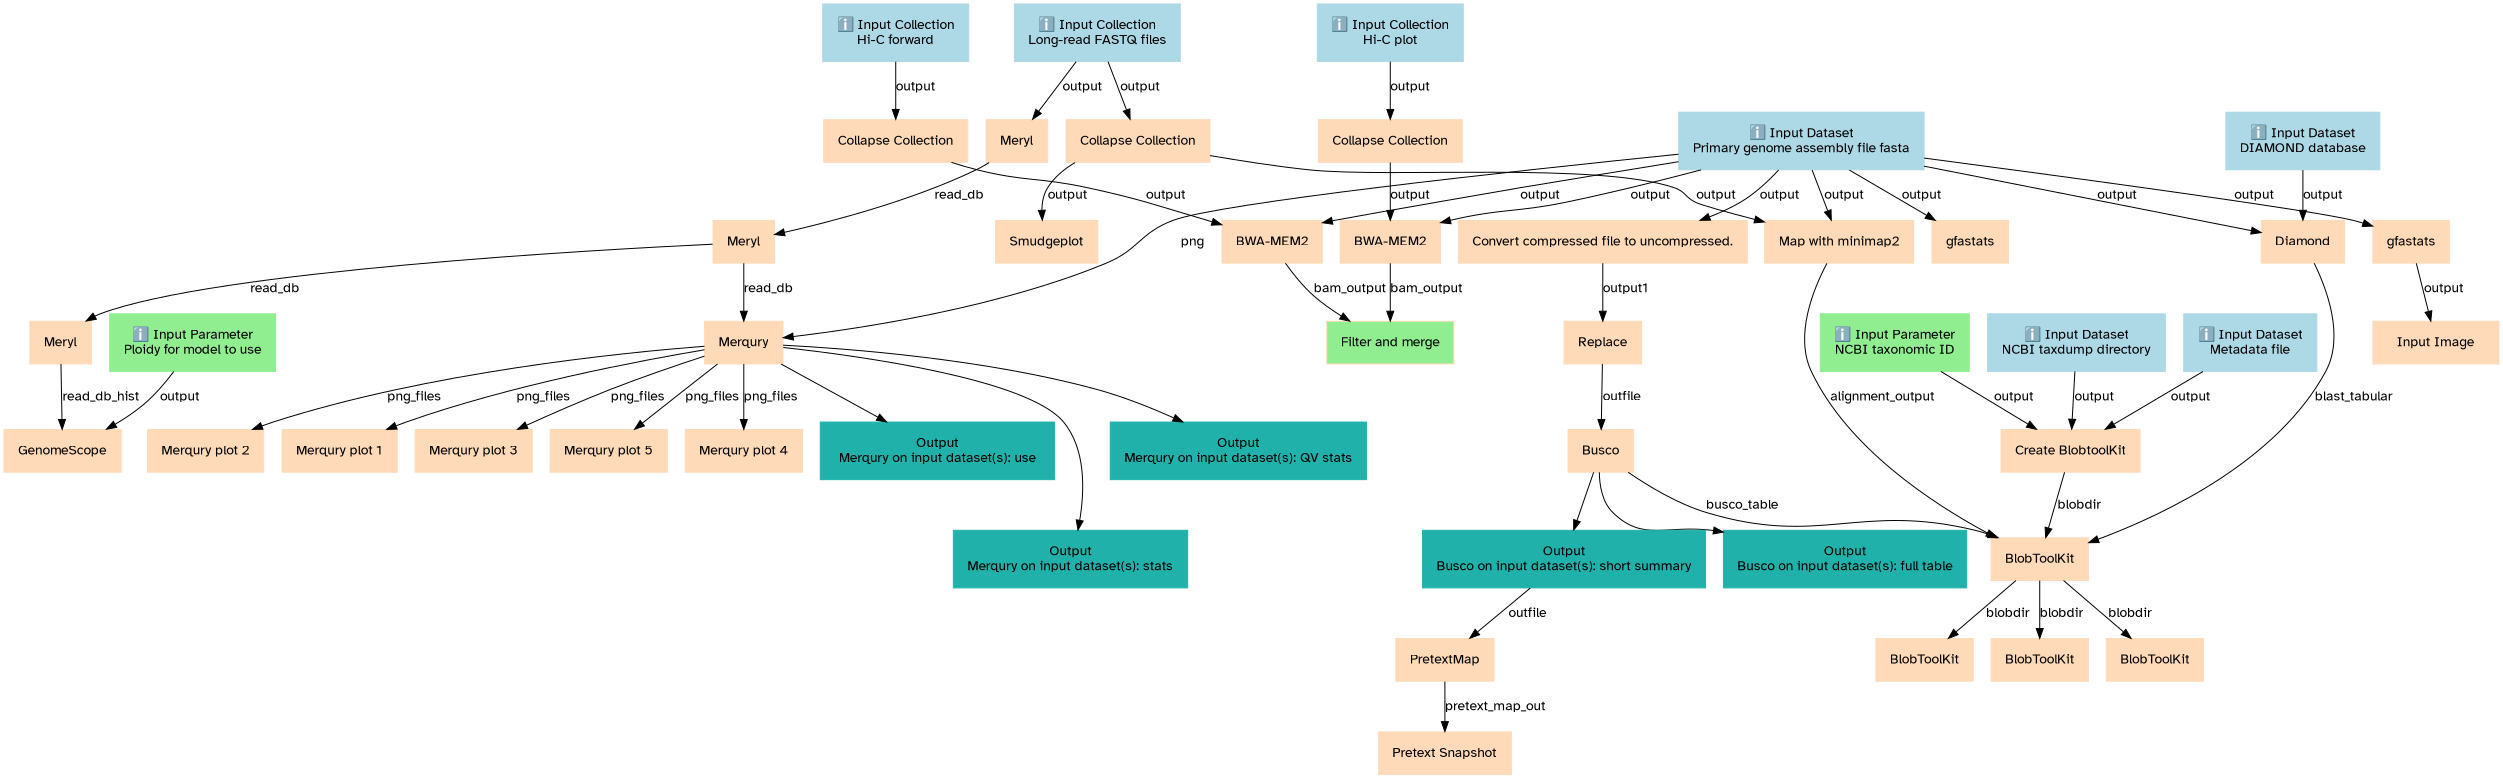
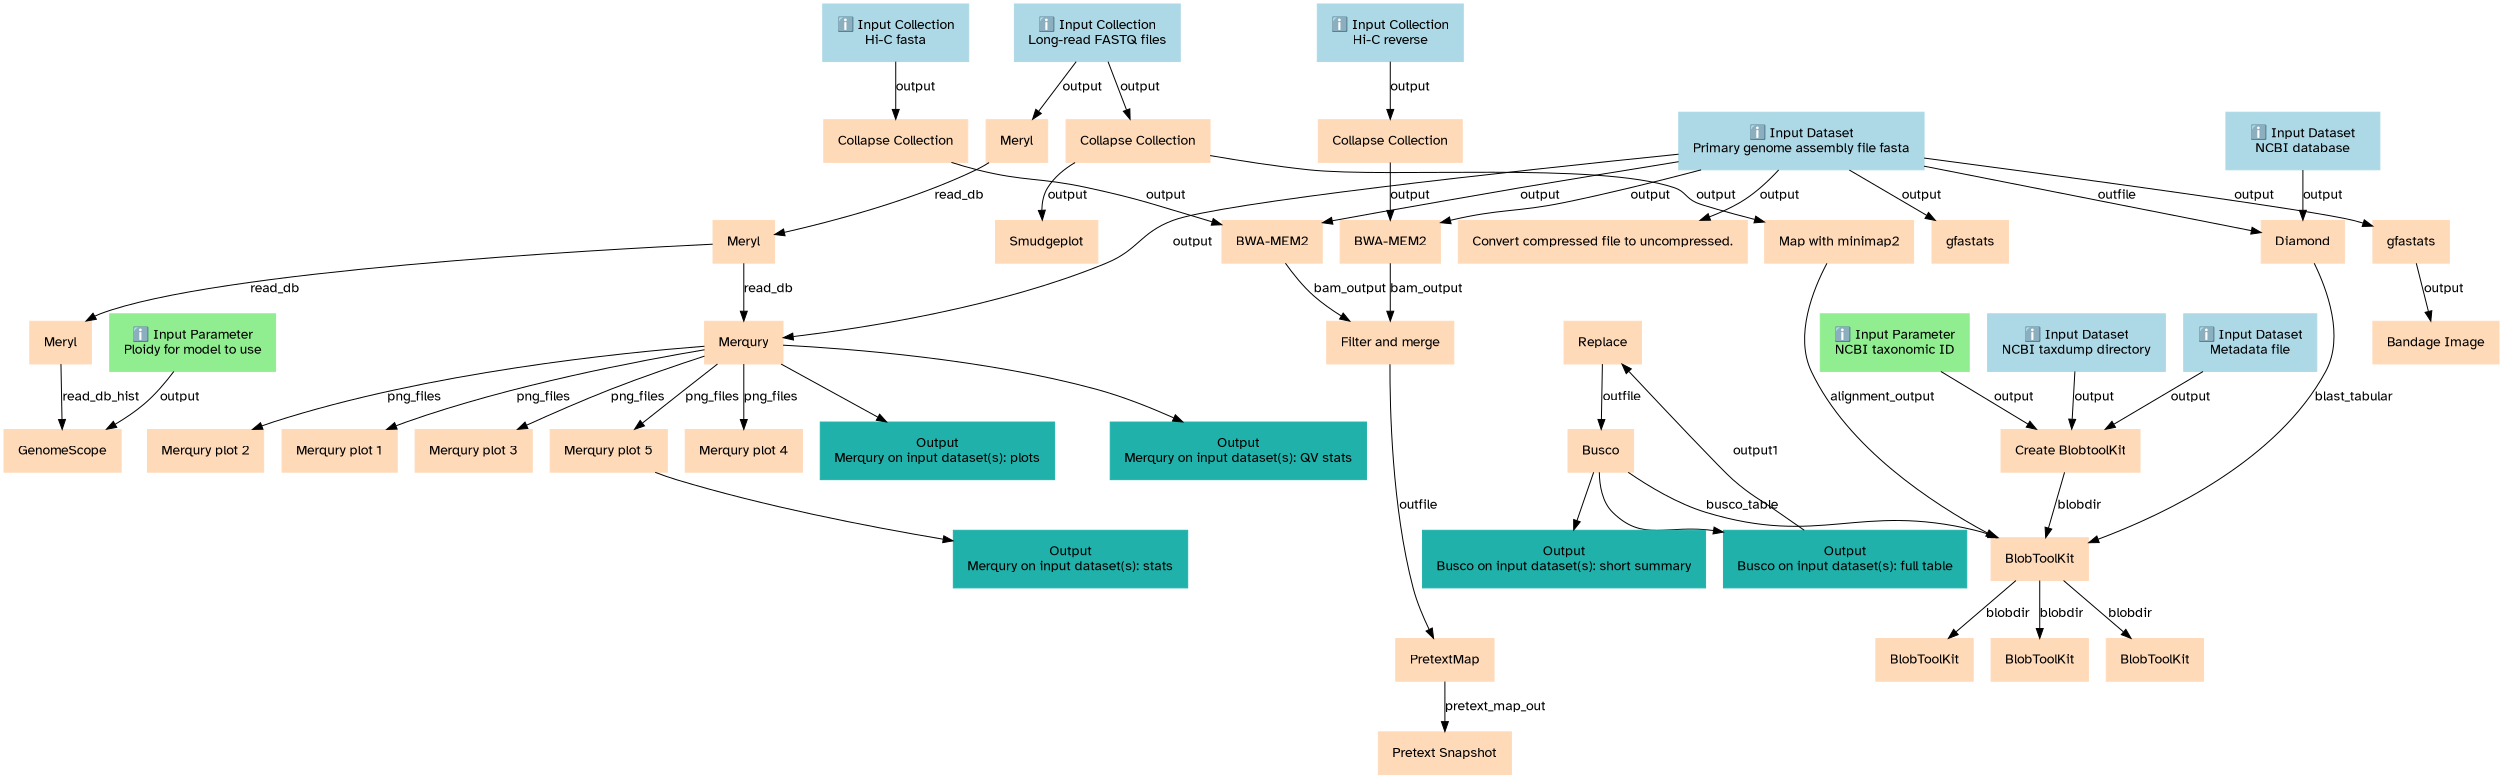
(896, 33) -> (896, 33)
(1390, 33) -> (1390, 33)
(2303, 141) -> (2303, 141)
(1820, 190) -> none
(2117, 195) -> (2117, 195)
(1193, 242) -> (1193, 242)
(1603, 287) -> (1711, 458)
(1390, 343) -> (1390, 343)
(2436, 343) -> (2436, 343)
(978, 381) -> (798, 511)
(937, 451) -> (937, 451)
(1504, 610) -> (1397, 499)
